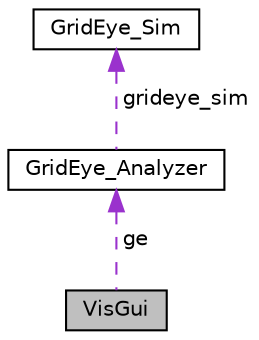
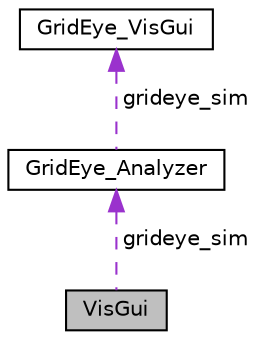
(116, 29) -> (116, 29)
(133, 240) -> (184, 240)
